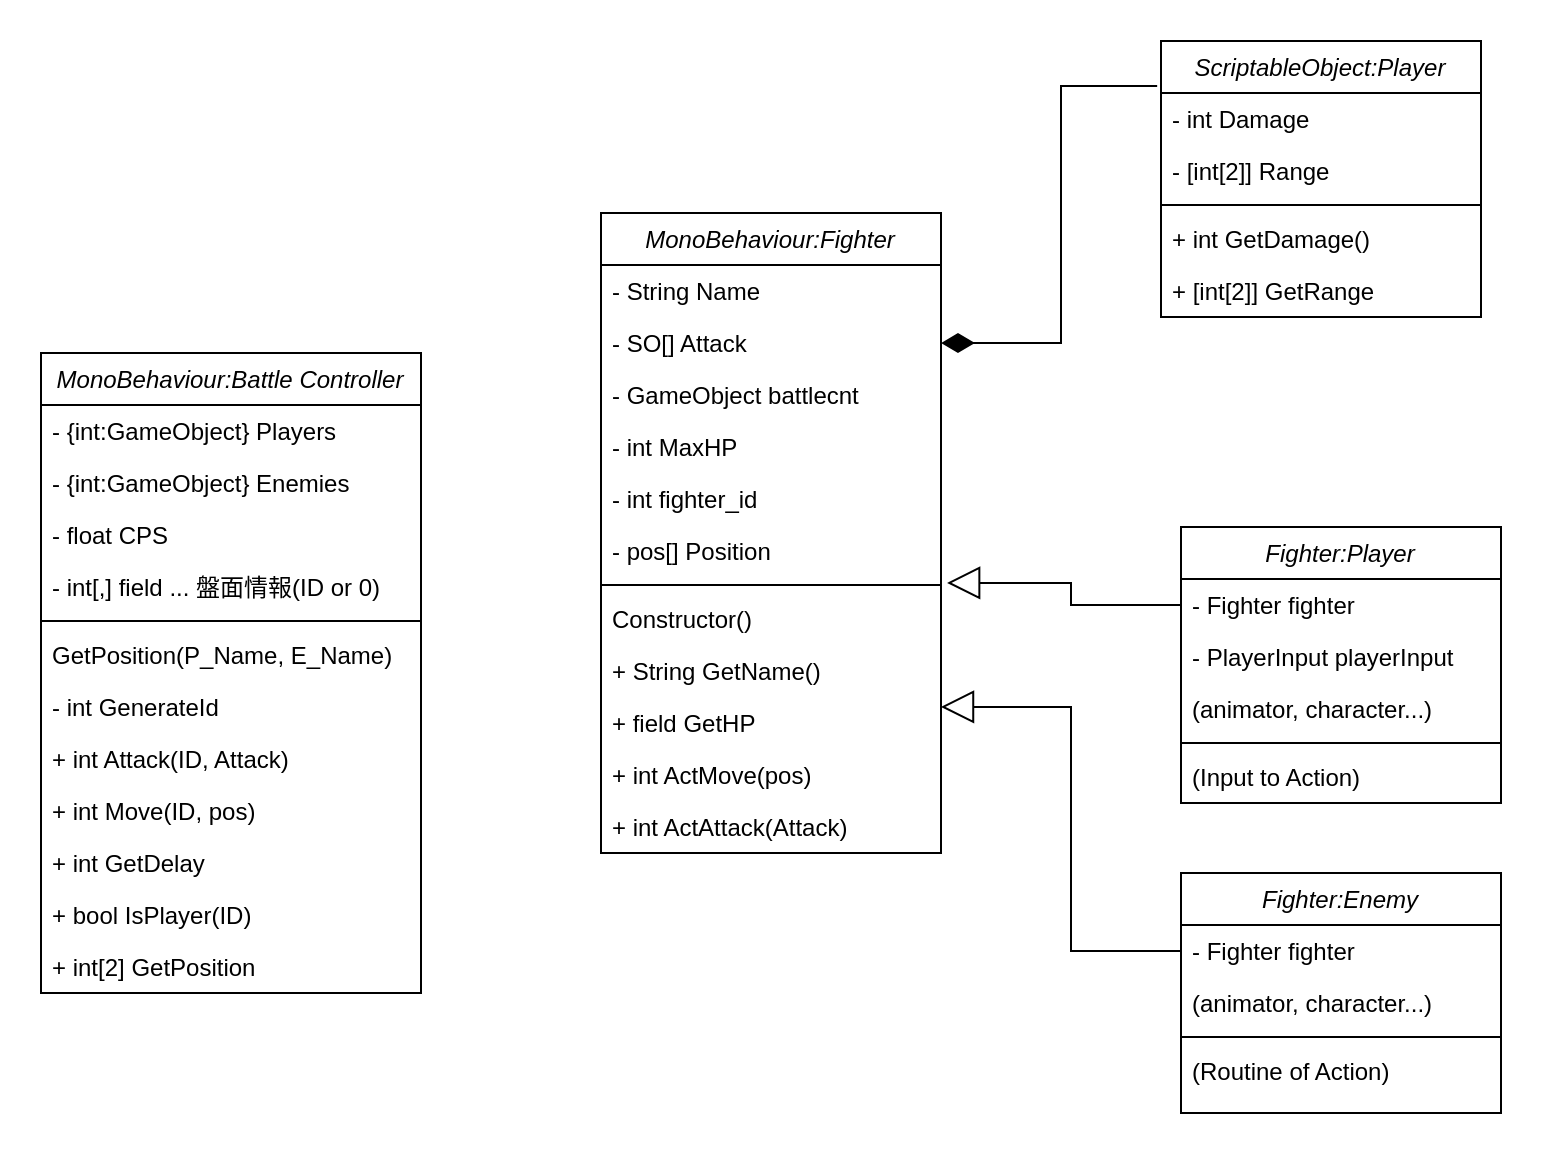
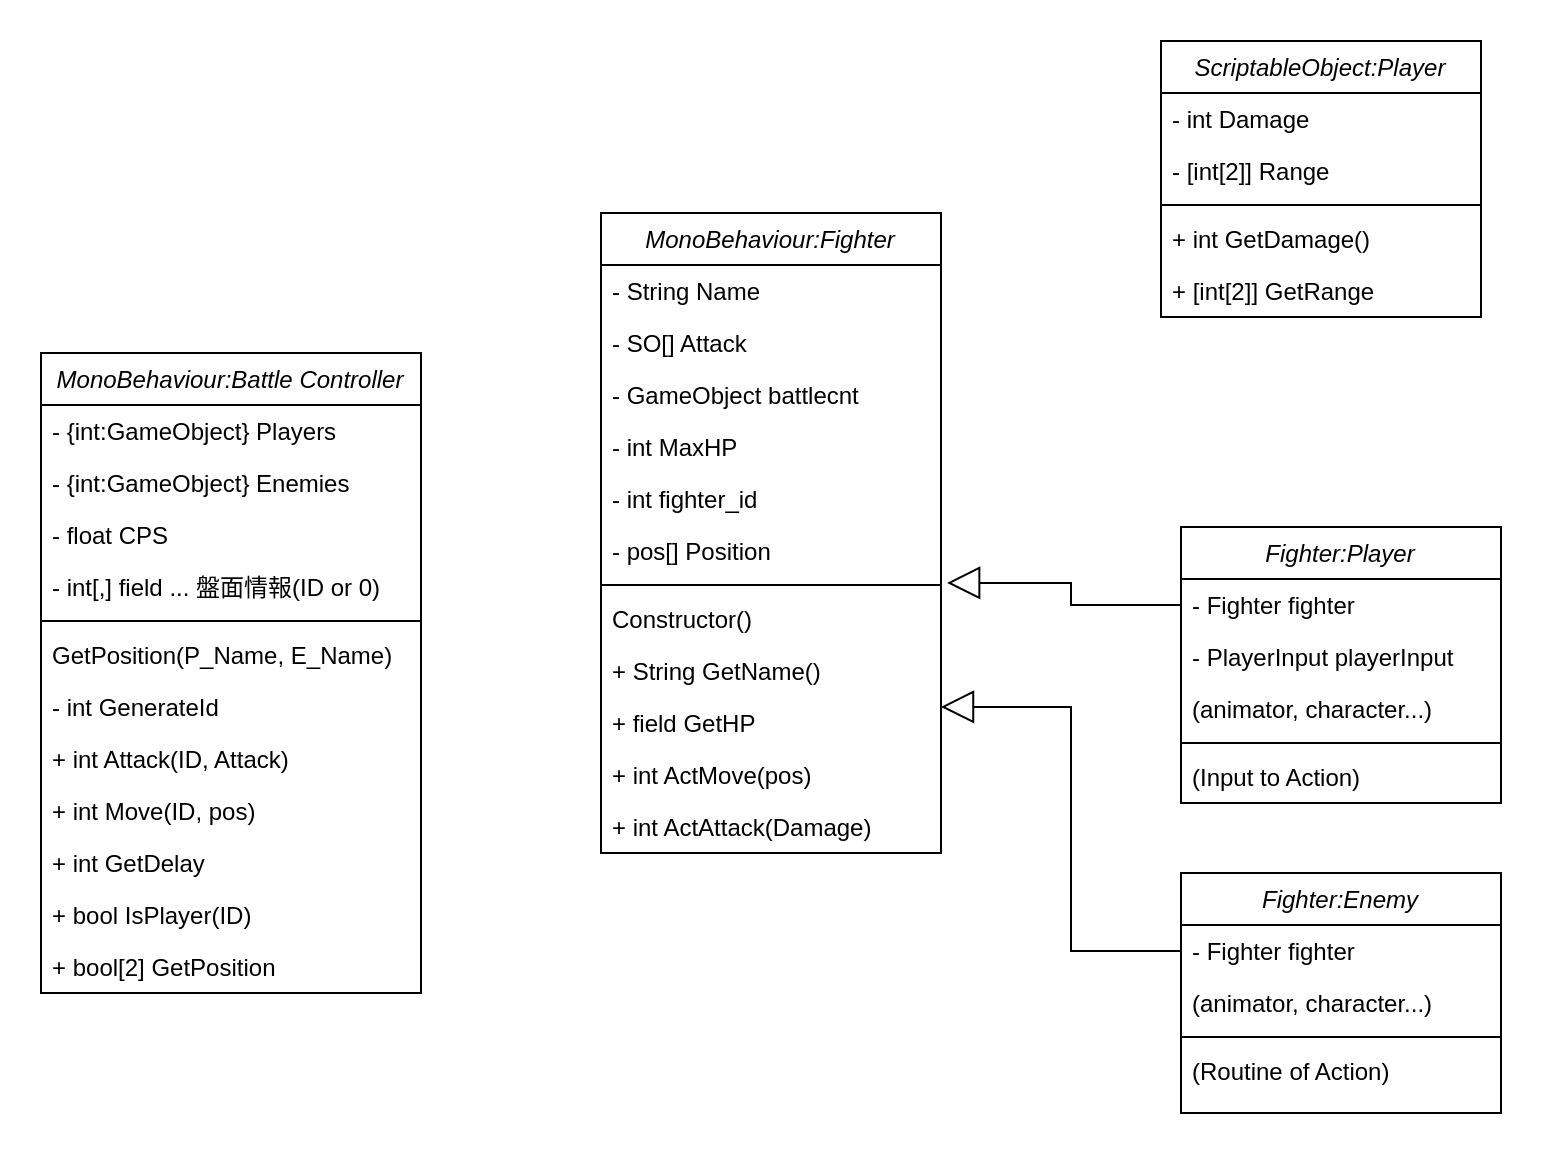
(1061, 210) -> none
(757, 828) -> (757, 828)
(171, 968) -> (178, 968)
